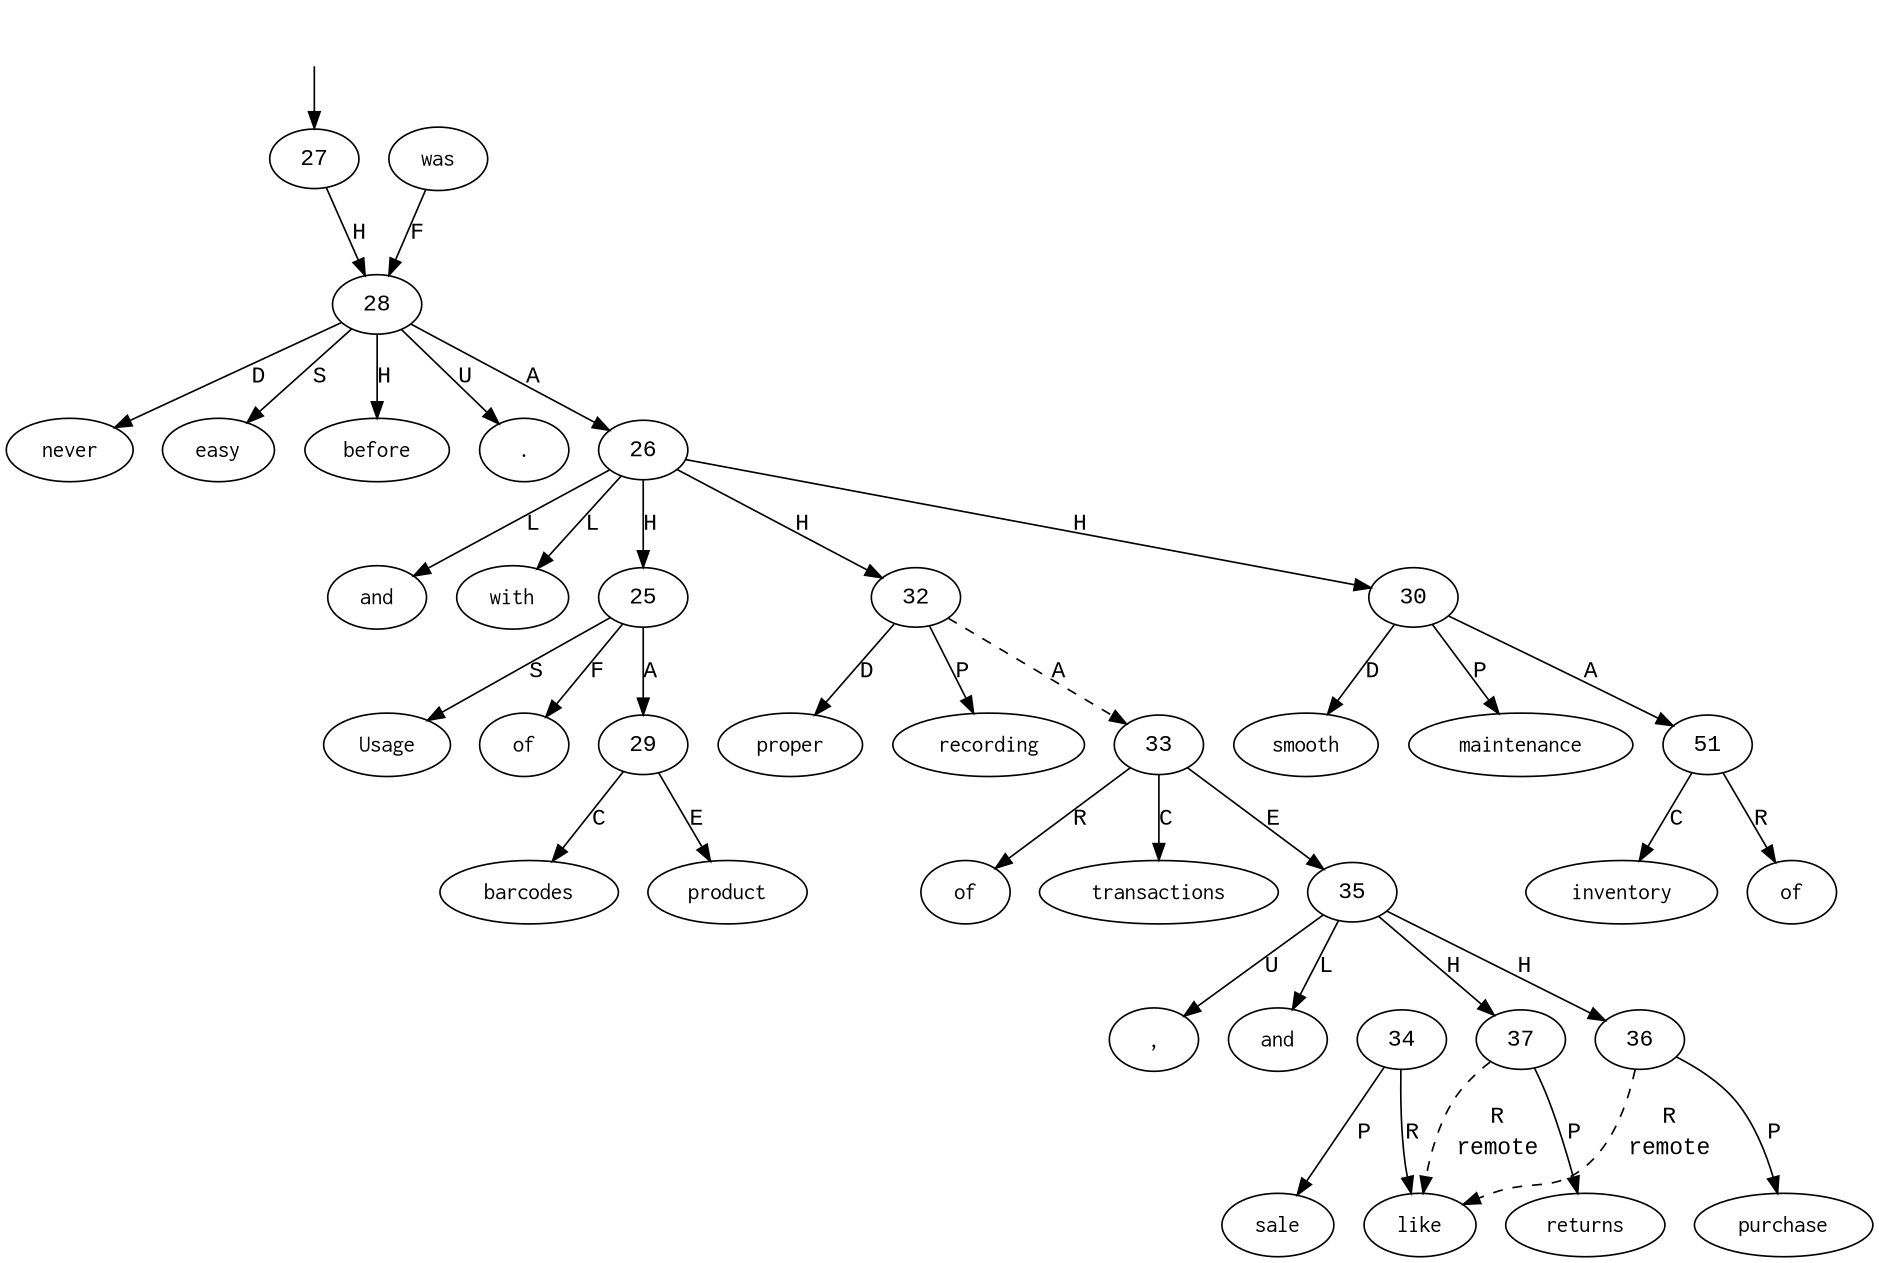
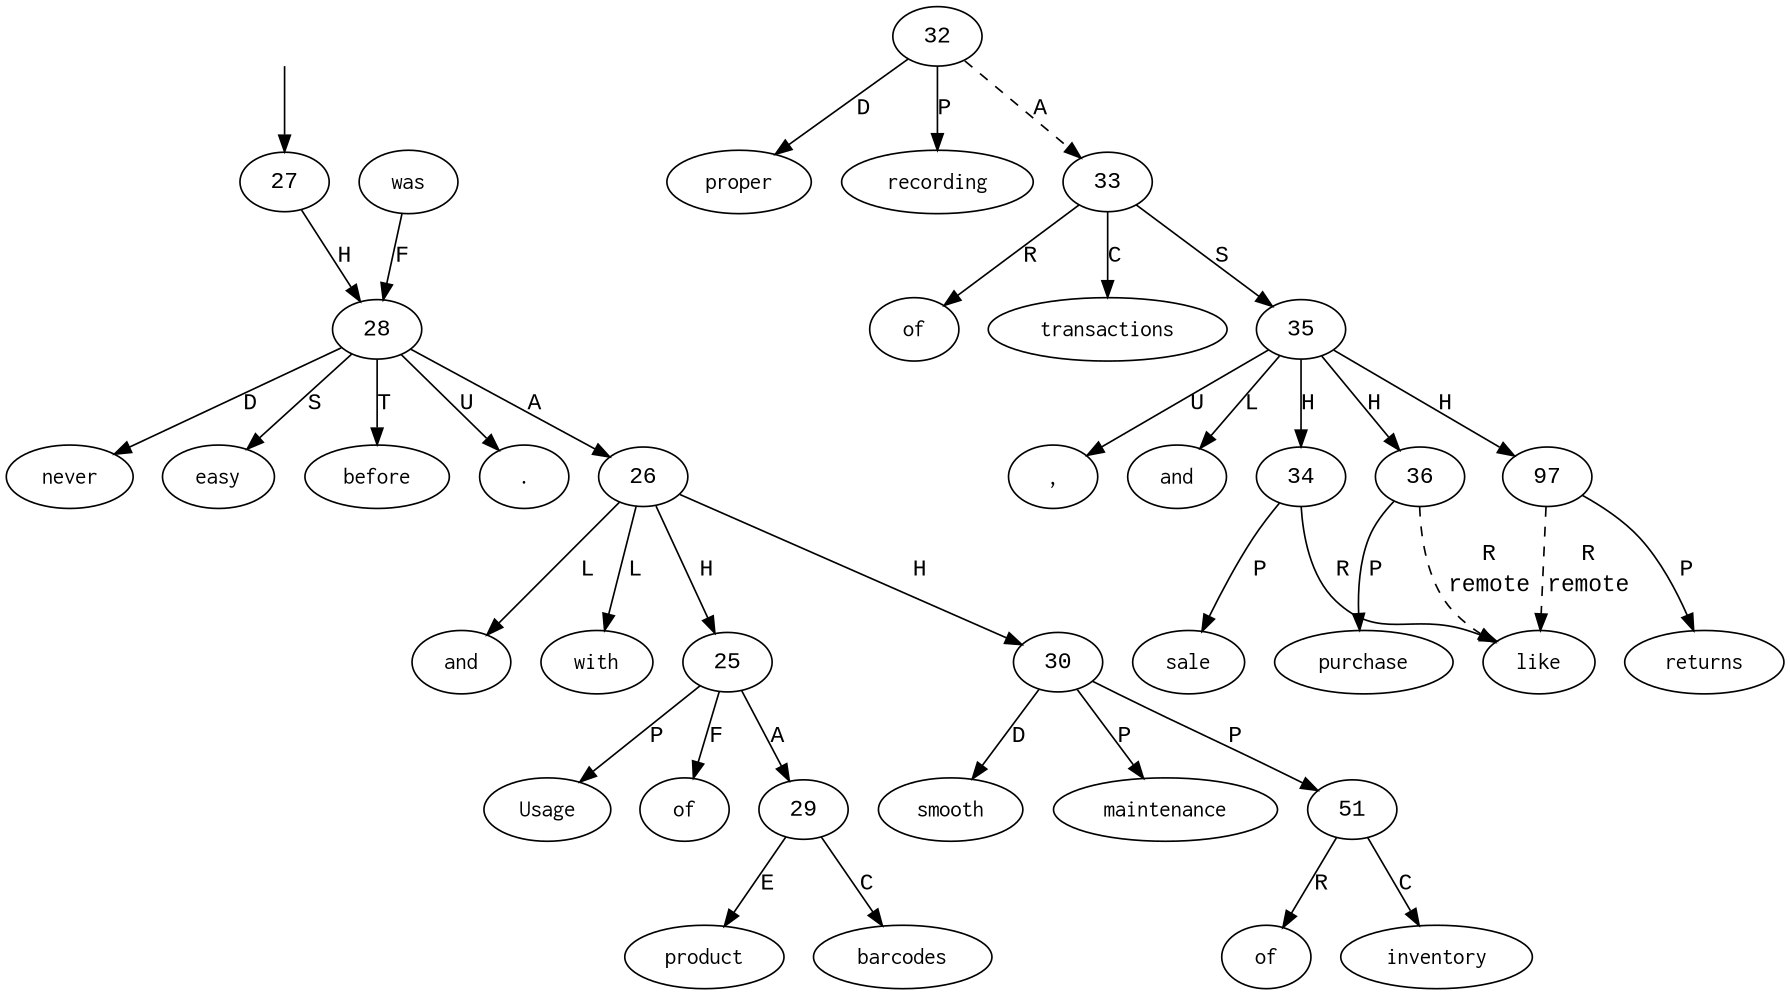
(385, 376) -> (385, 403)
none -> (1301, 395)
(772, 520) -> none
(537, 671) -> (657, 736)
(1591, 671) -> (1236, 736)
(1274, 819) -> (1223, 256)
(1521, 1040) -> (1547, 477)
